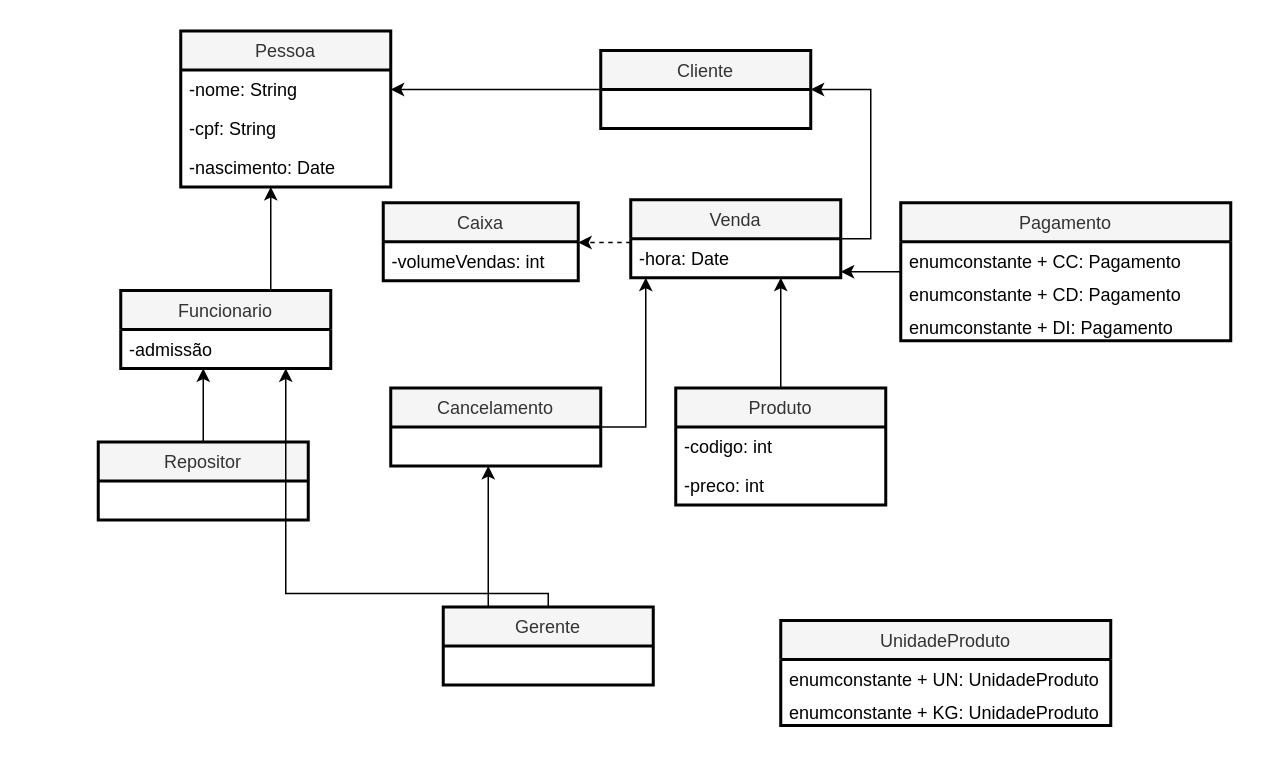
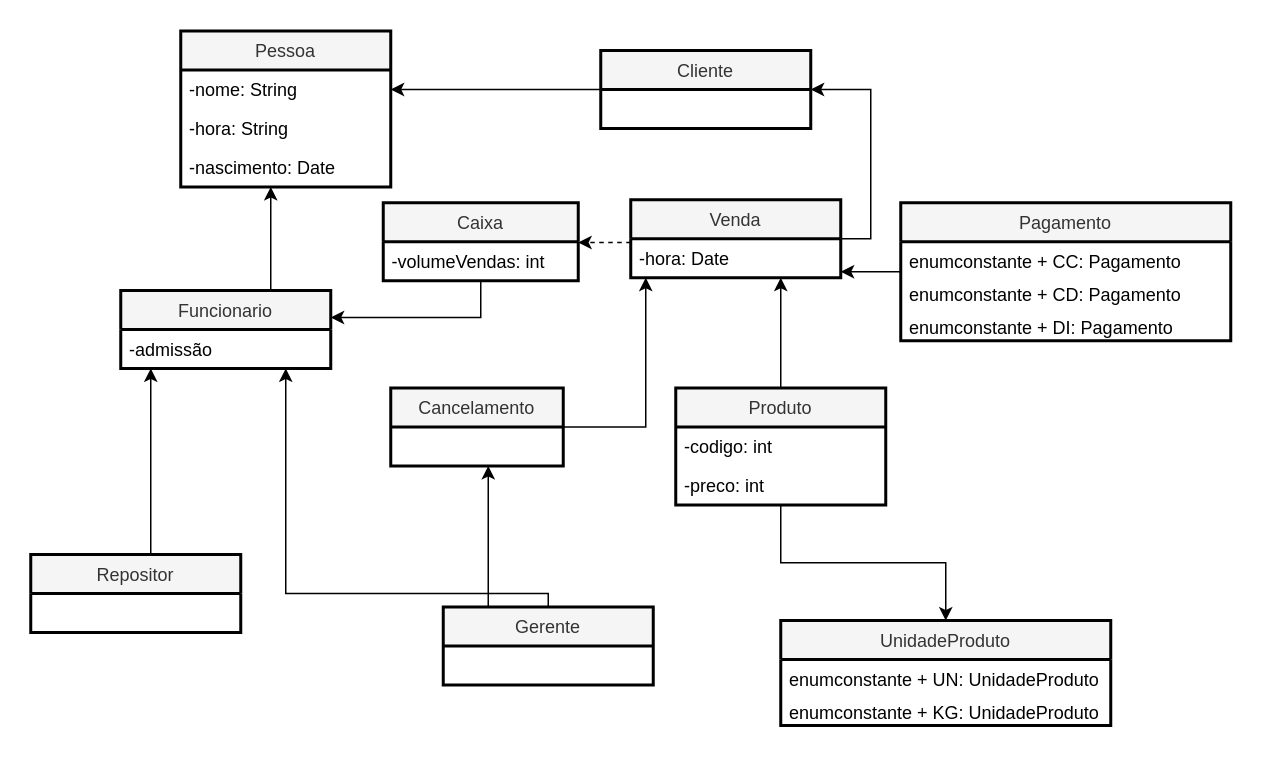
(242, 129) -> (248, 129)
none -> (428, 317)
(496, 427) -> (477, 427)
(203, 481) -> (136, 593)
none -> (860, 563)
